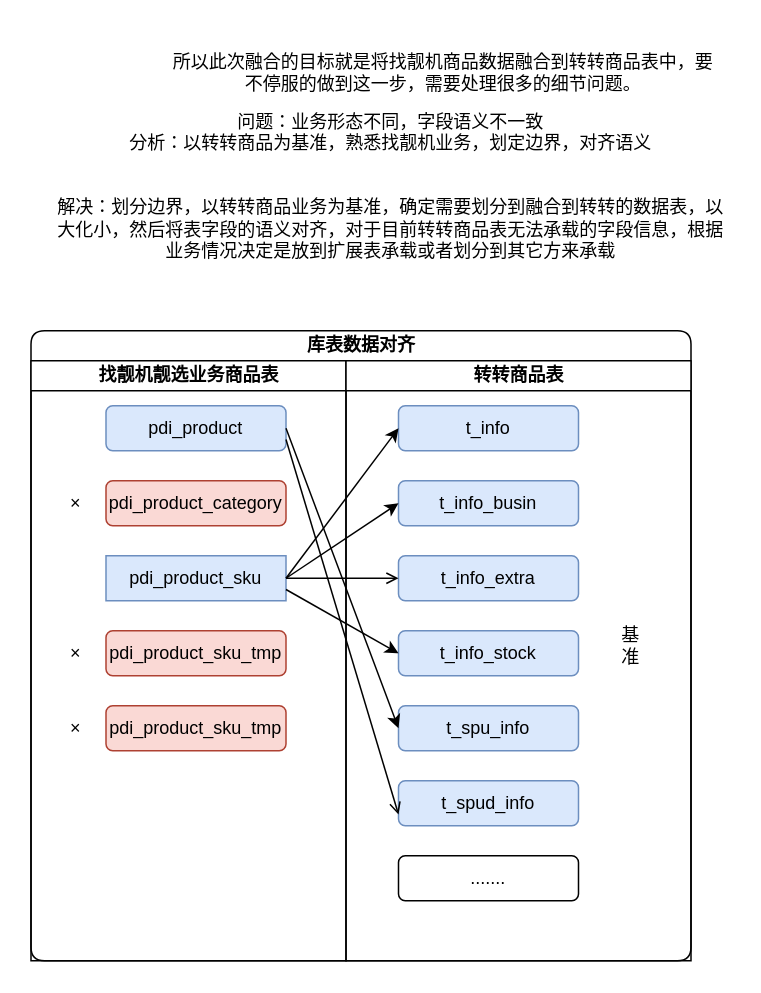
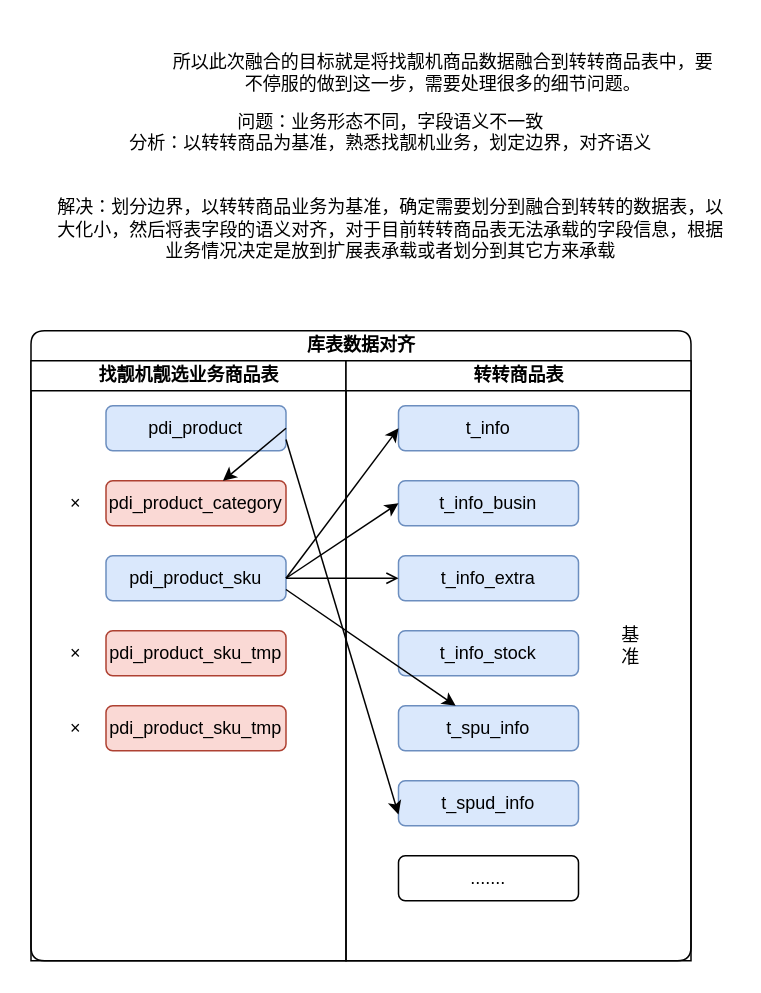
(313, 501) -> (258, 451)
(196, 578) -> (196, 578)
(312, 604) -> (409, 674)
(396, 806) -> (395, 803)
